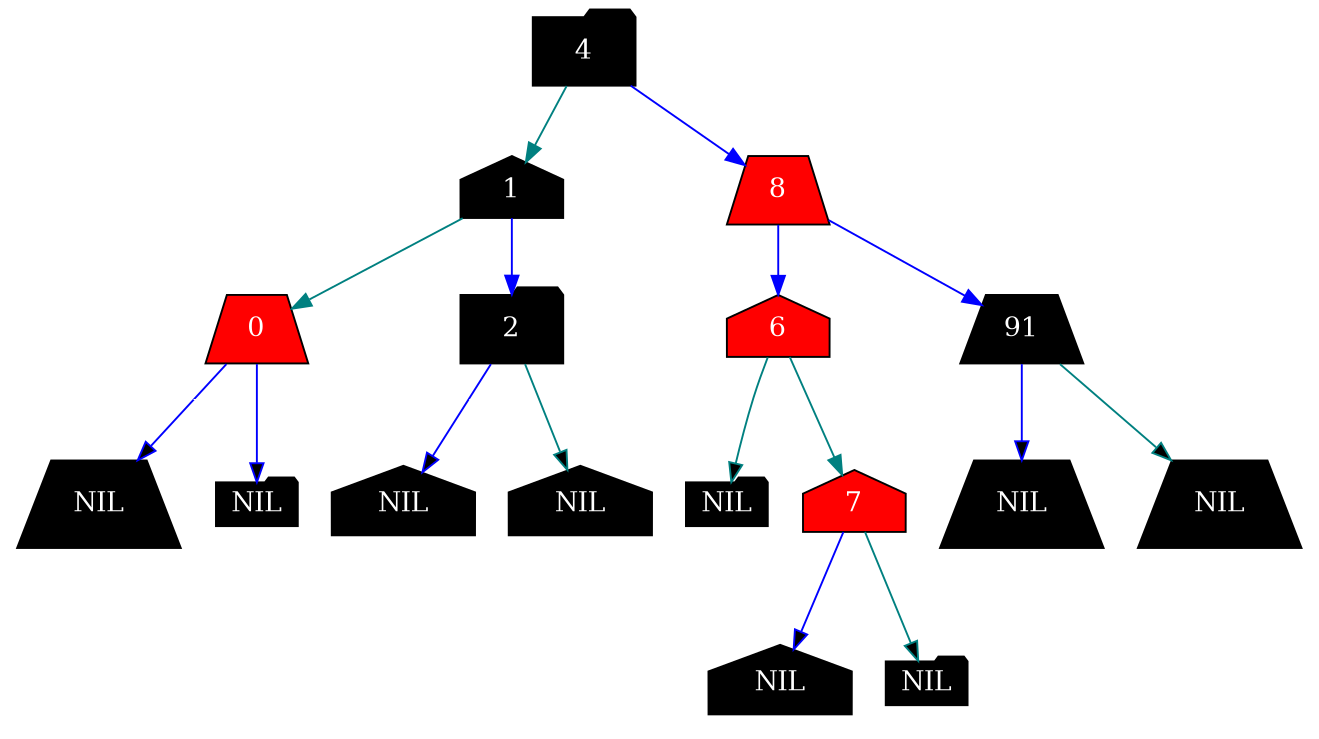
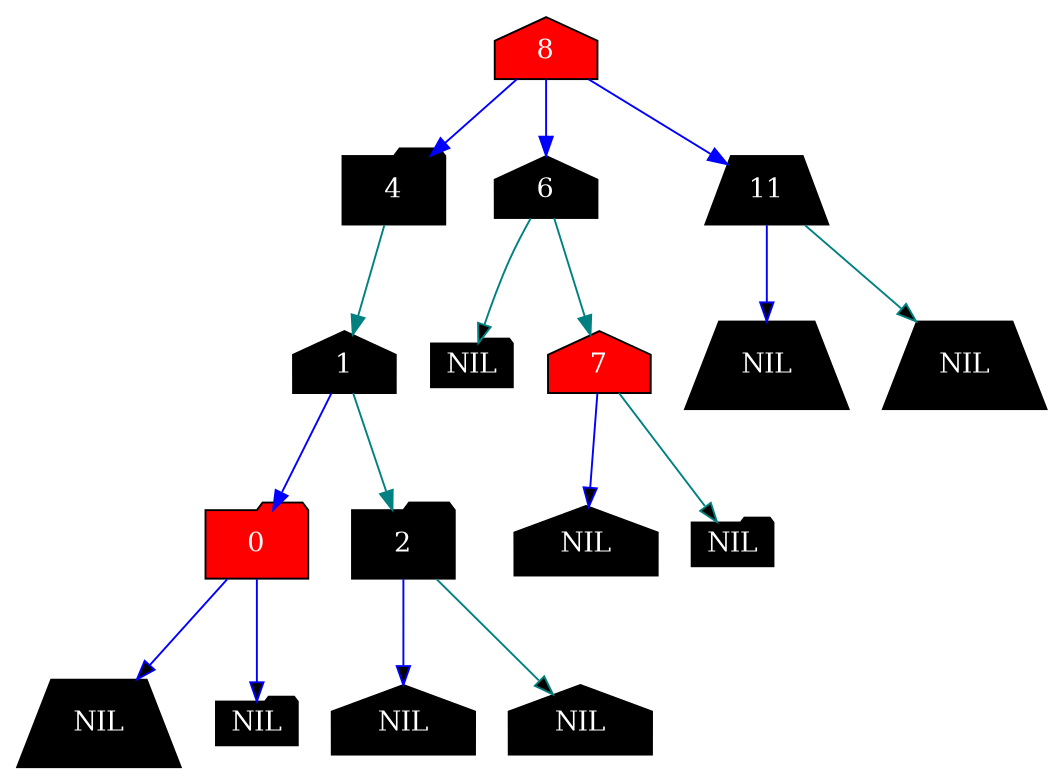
(680, 120) -> (481, 111)
(778, 190) -> (546, 51)
(512, 247) -> (370, 442)
(386, 259) -> (307, 443)
(257, 329) -> (257, 544)
(778, 329) -> (546, 190)
(1022, 329) -> (767, 190)
